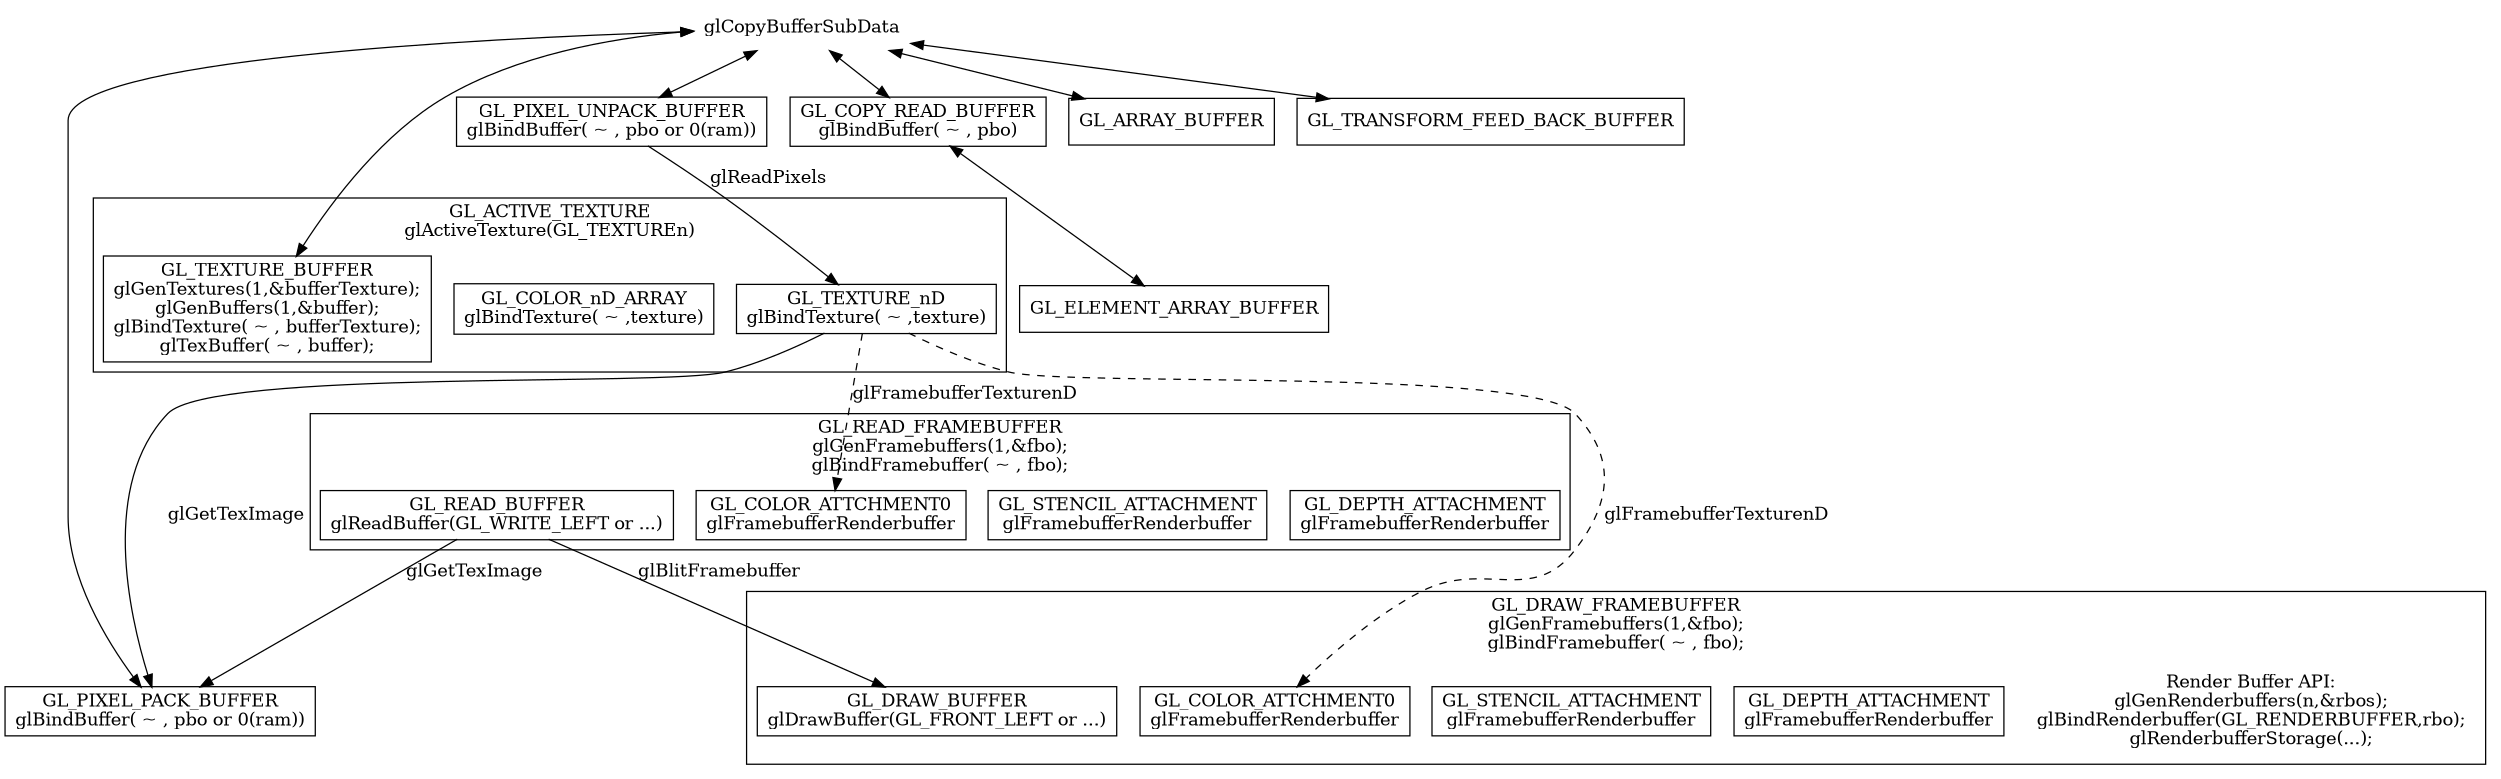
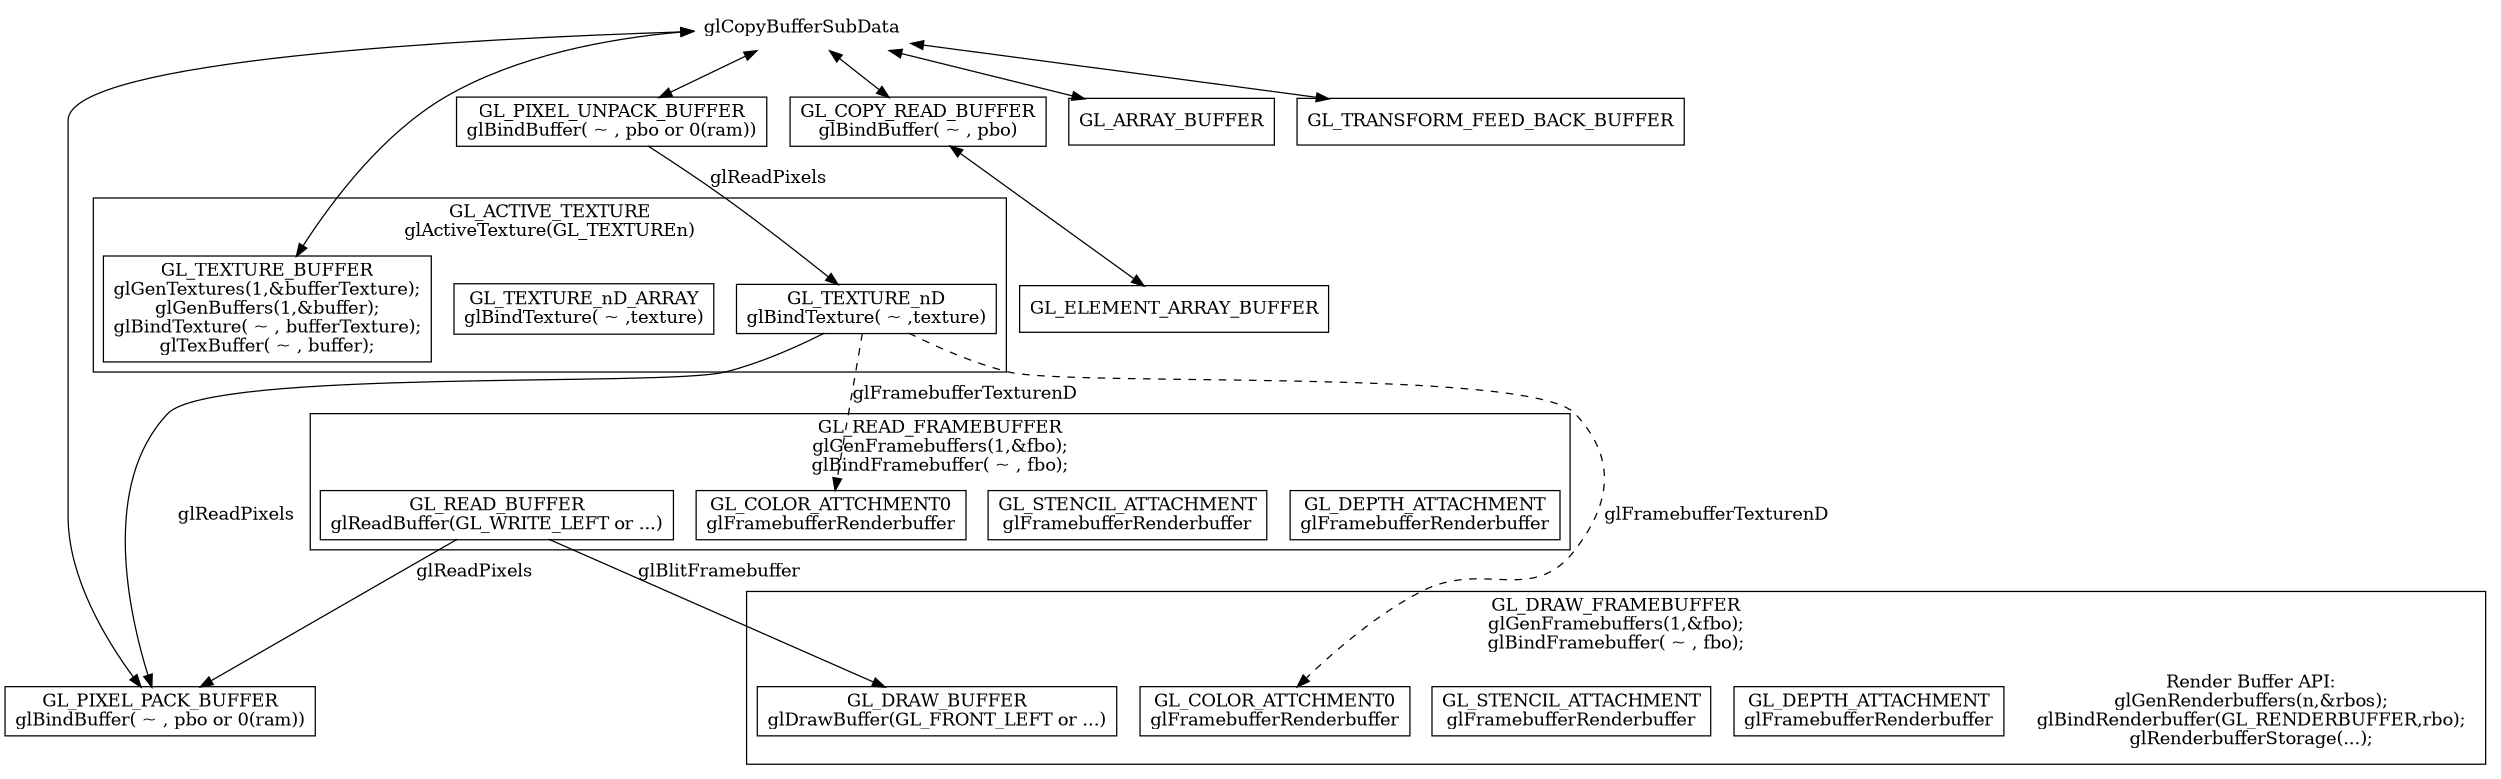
(584, 309) -> (584, 309)
(236, 515) -> (236, 515)
(475, 572) -> (475, 572)
